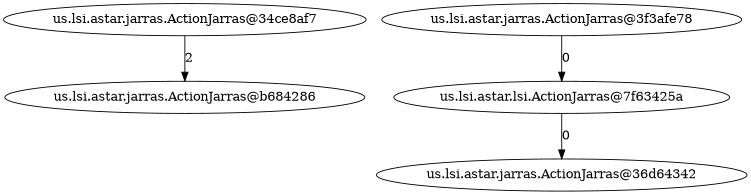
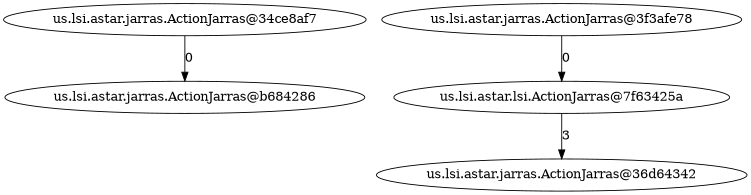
(189, 58) -> (189, 58)
(566, 136) -> (566, 136)
